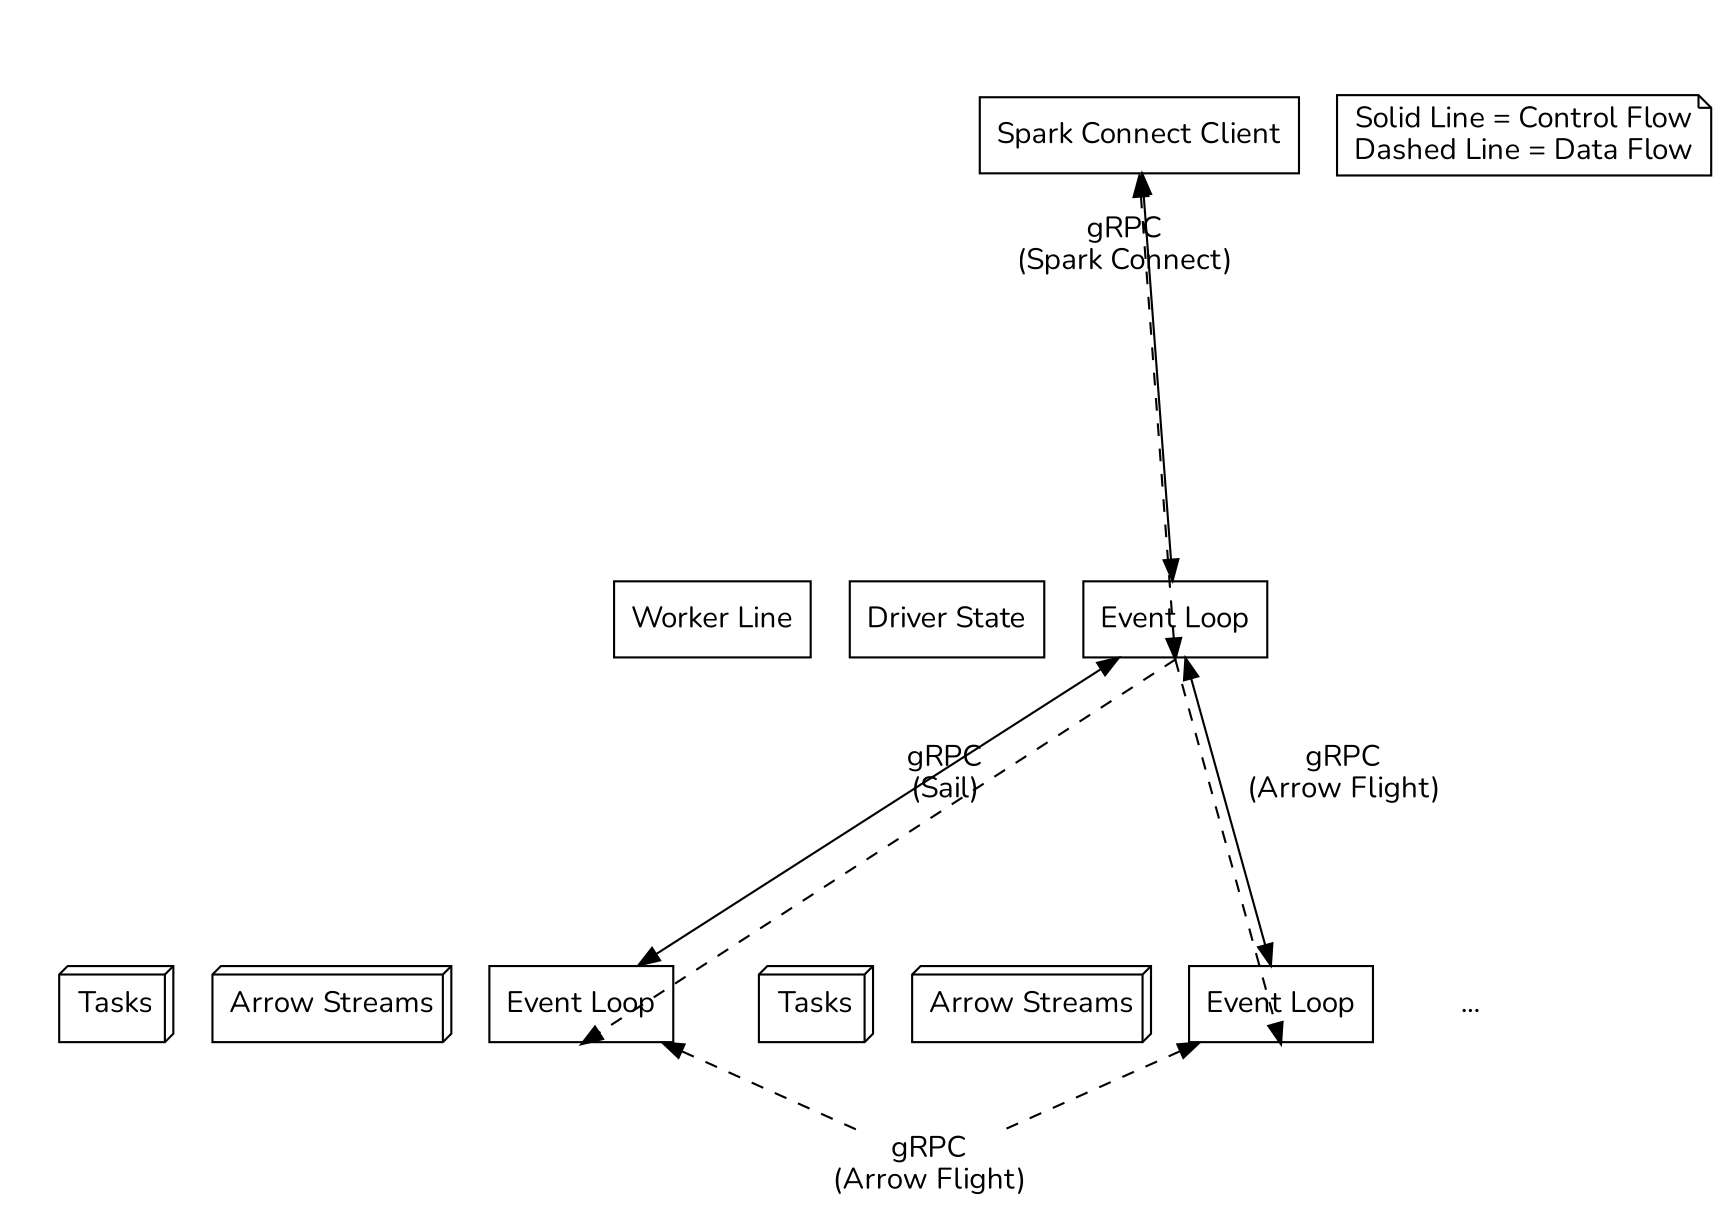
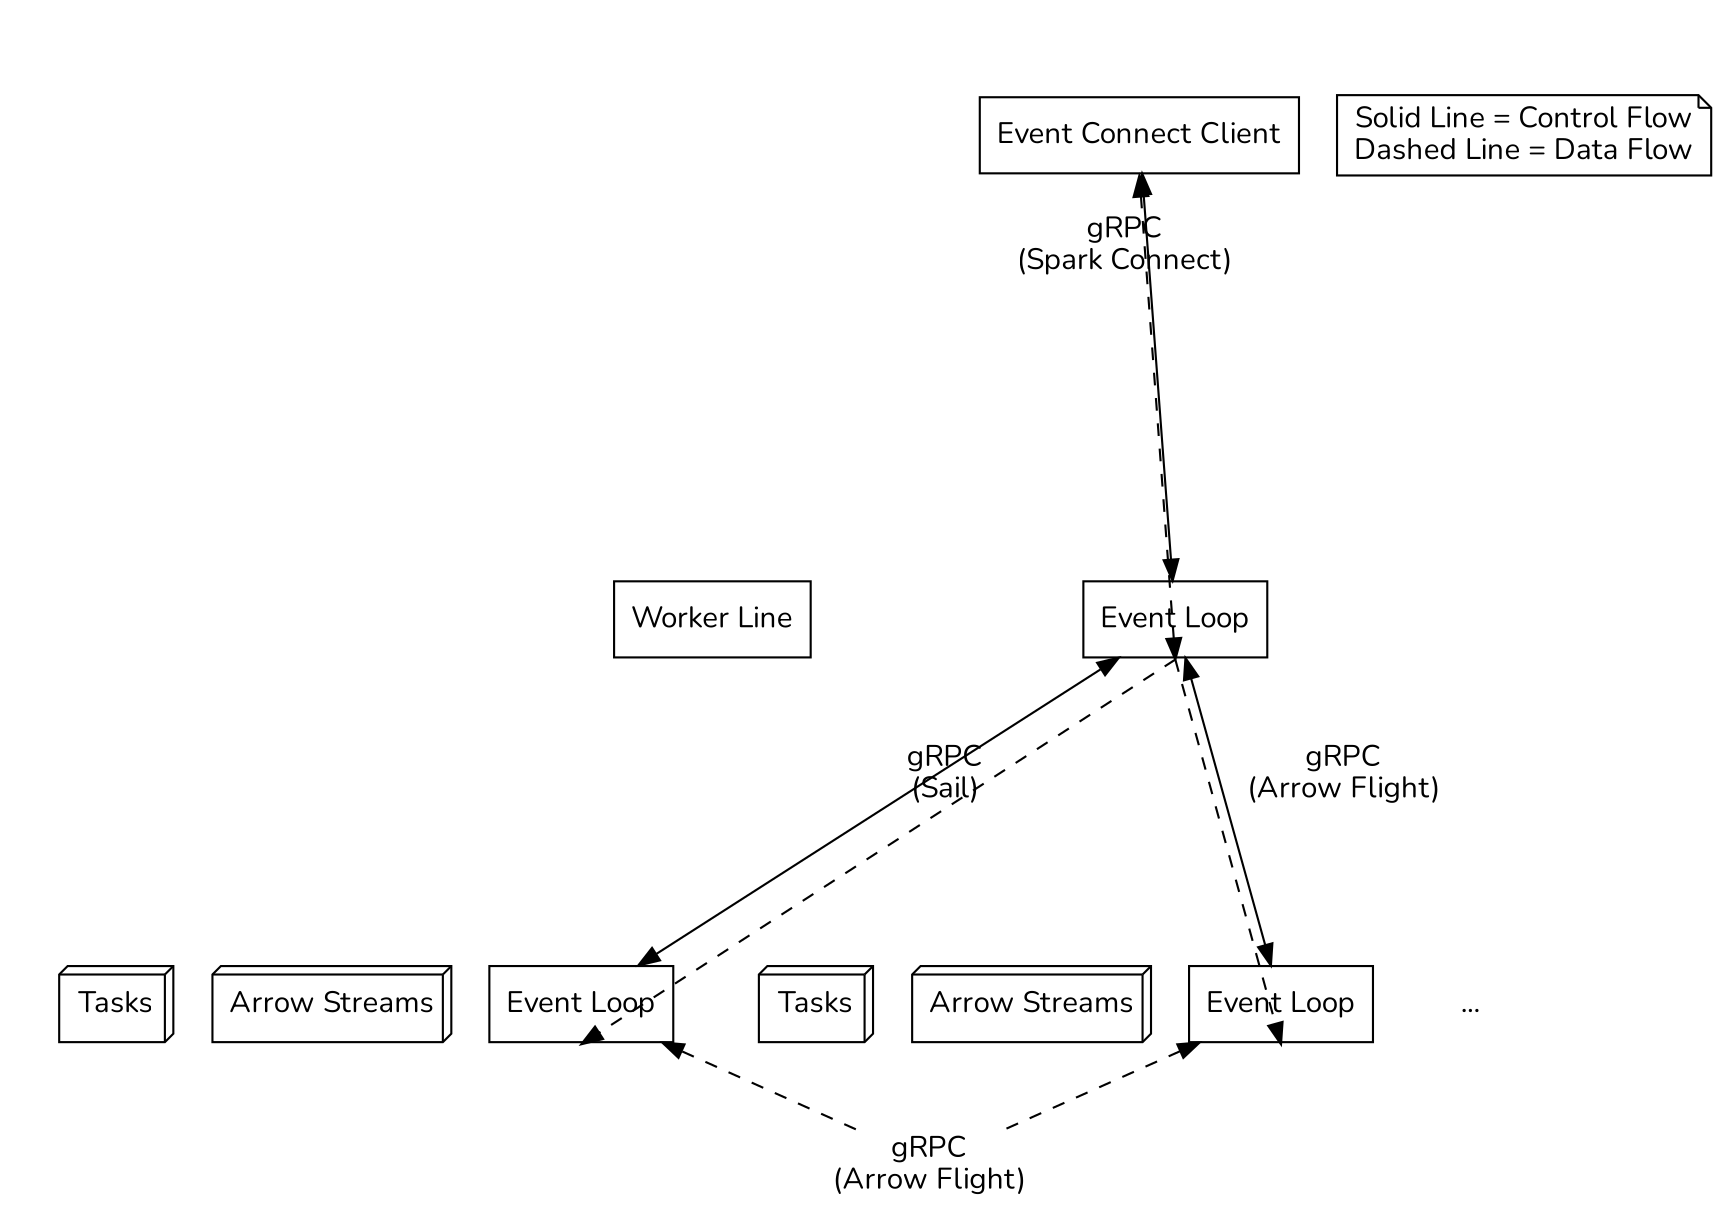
(1139, 135) -> (1139, 135)
(947, 619) -> none
